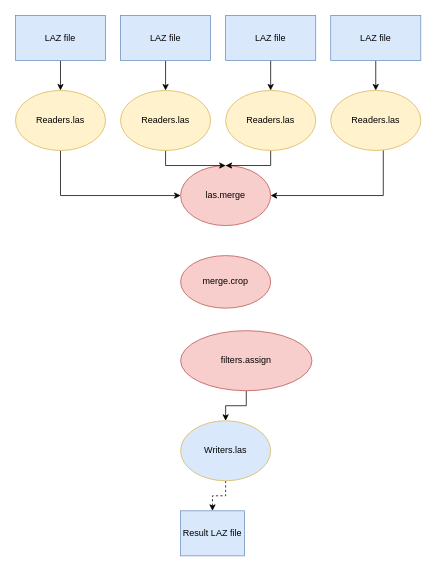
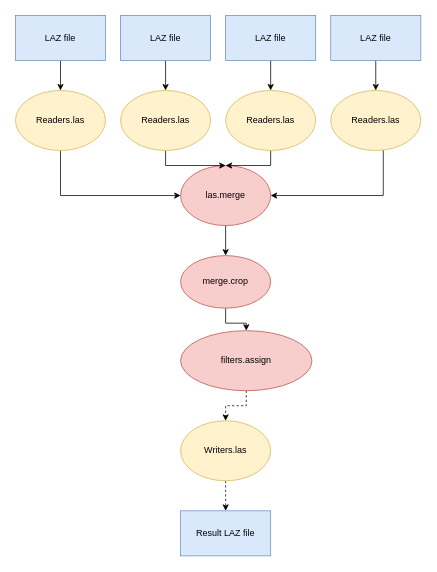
none -> (225, 237)
none -> (225, 317)
(238, 405) -> (238, 405)
(225, 450) -> (225, 450)
(212, 533) -> (225, 533)
